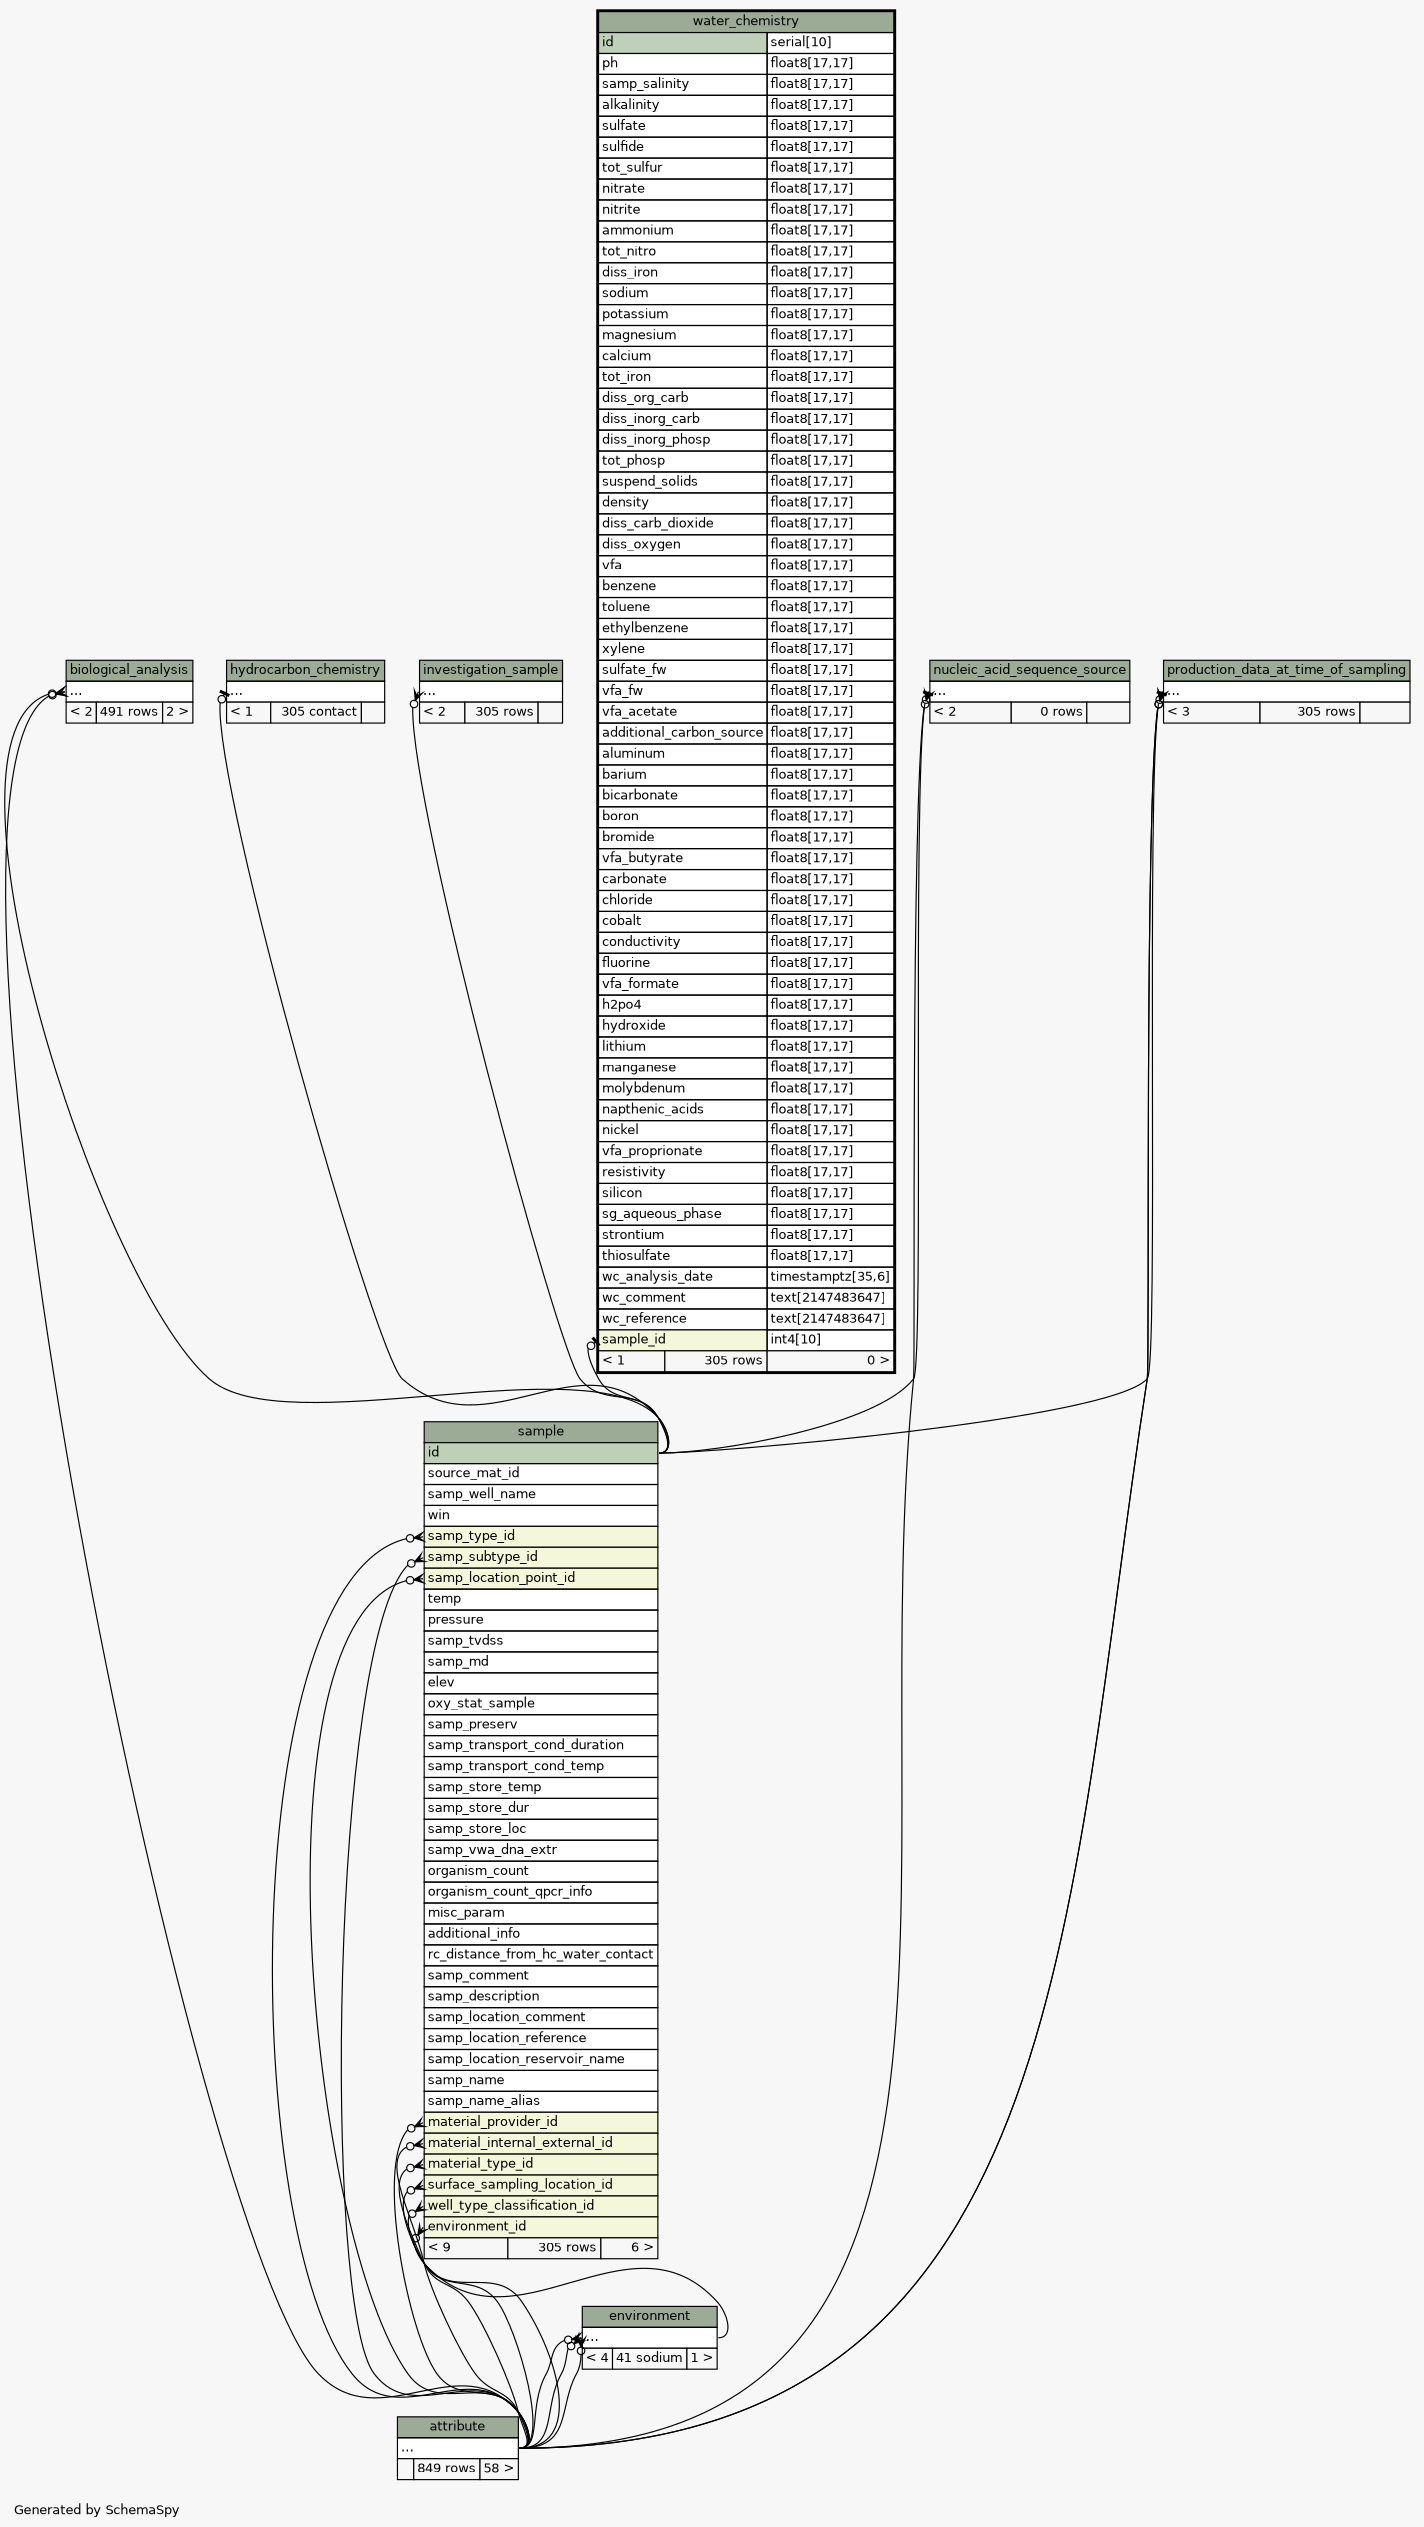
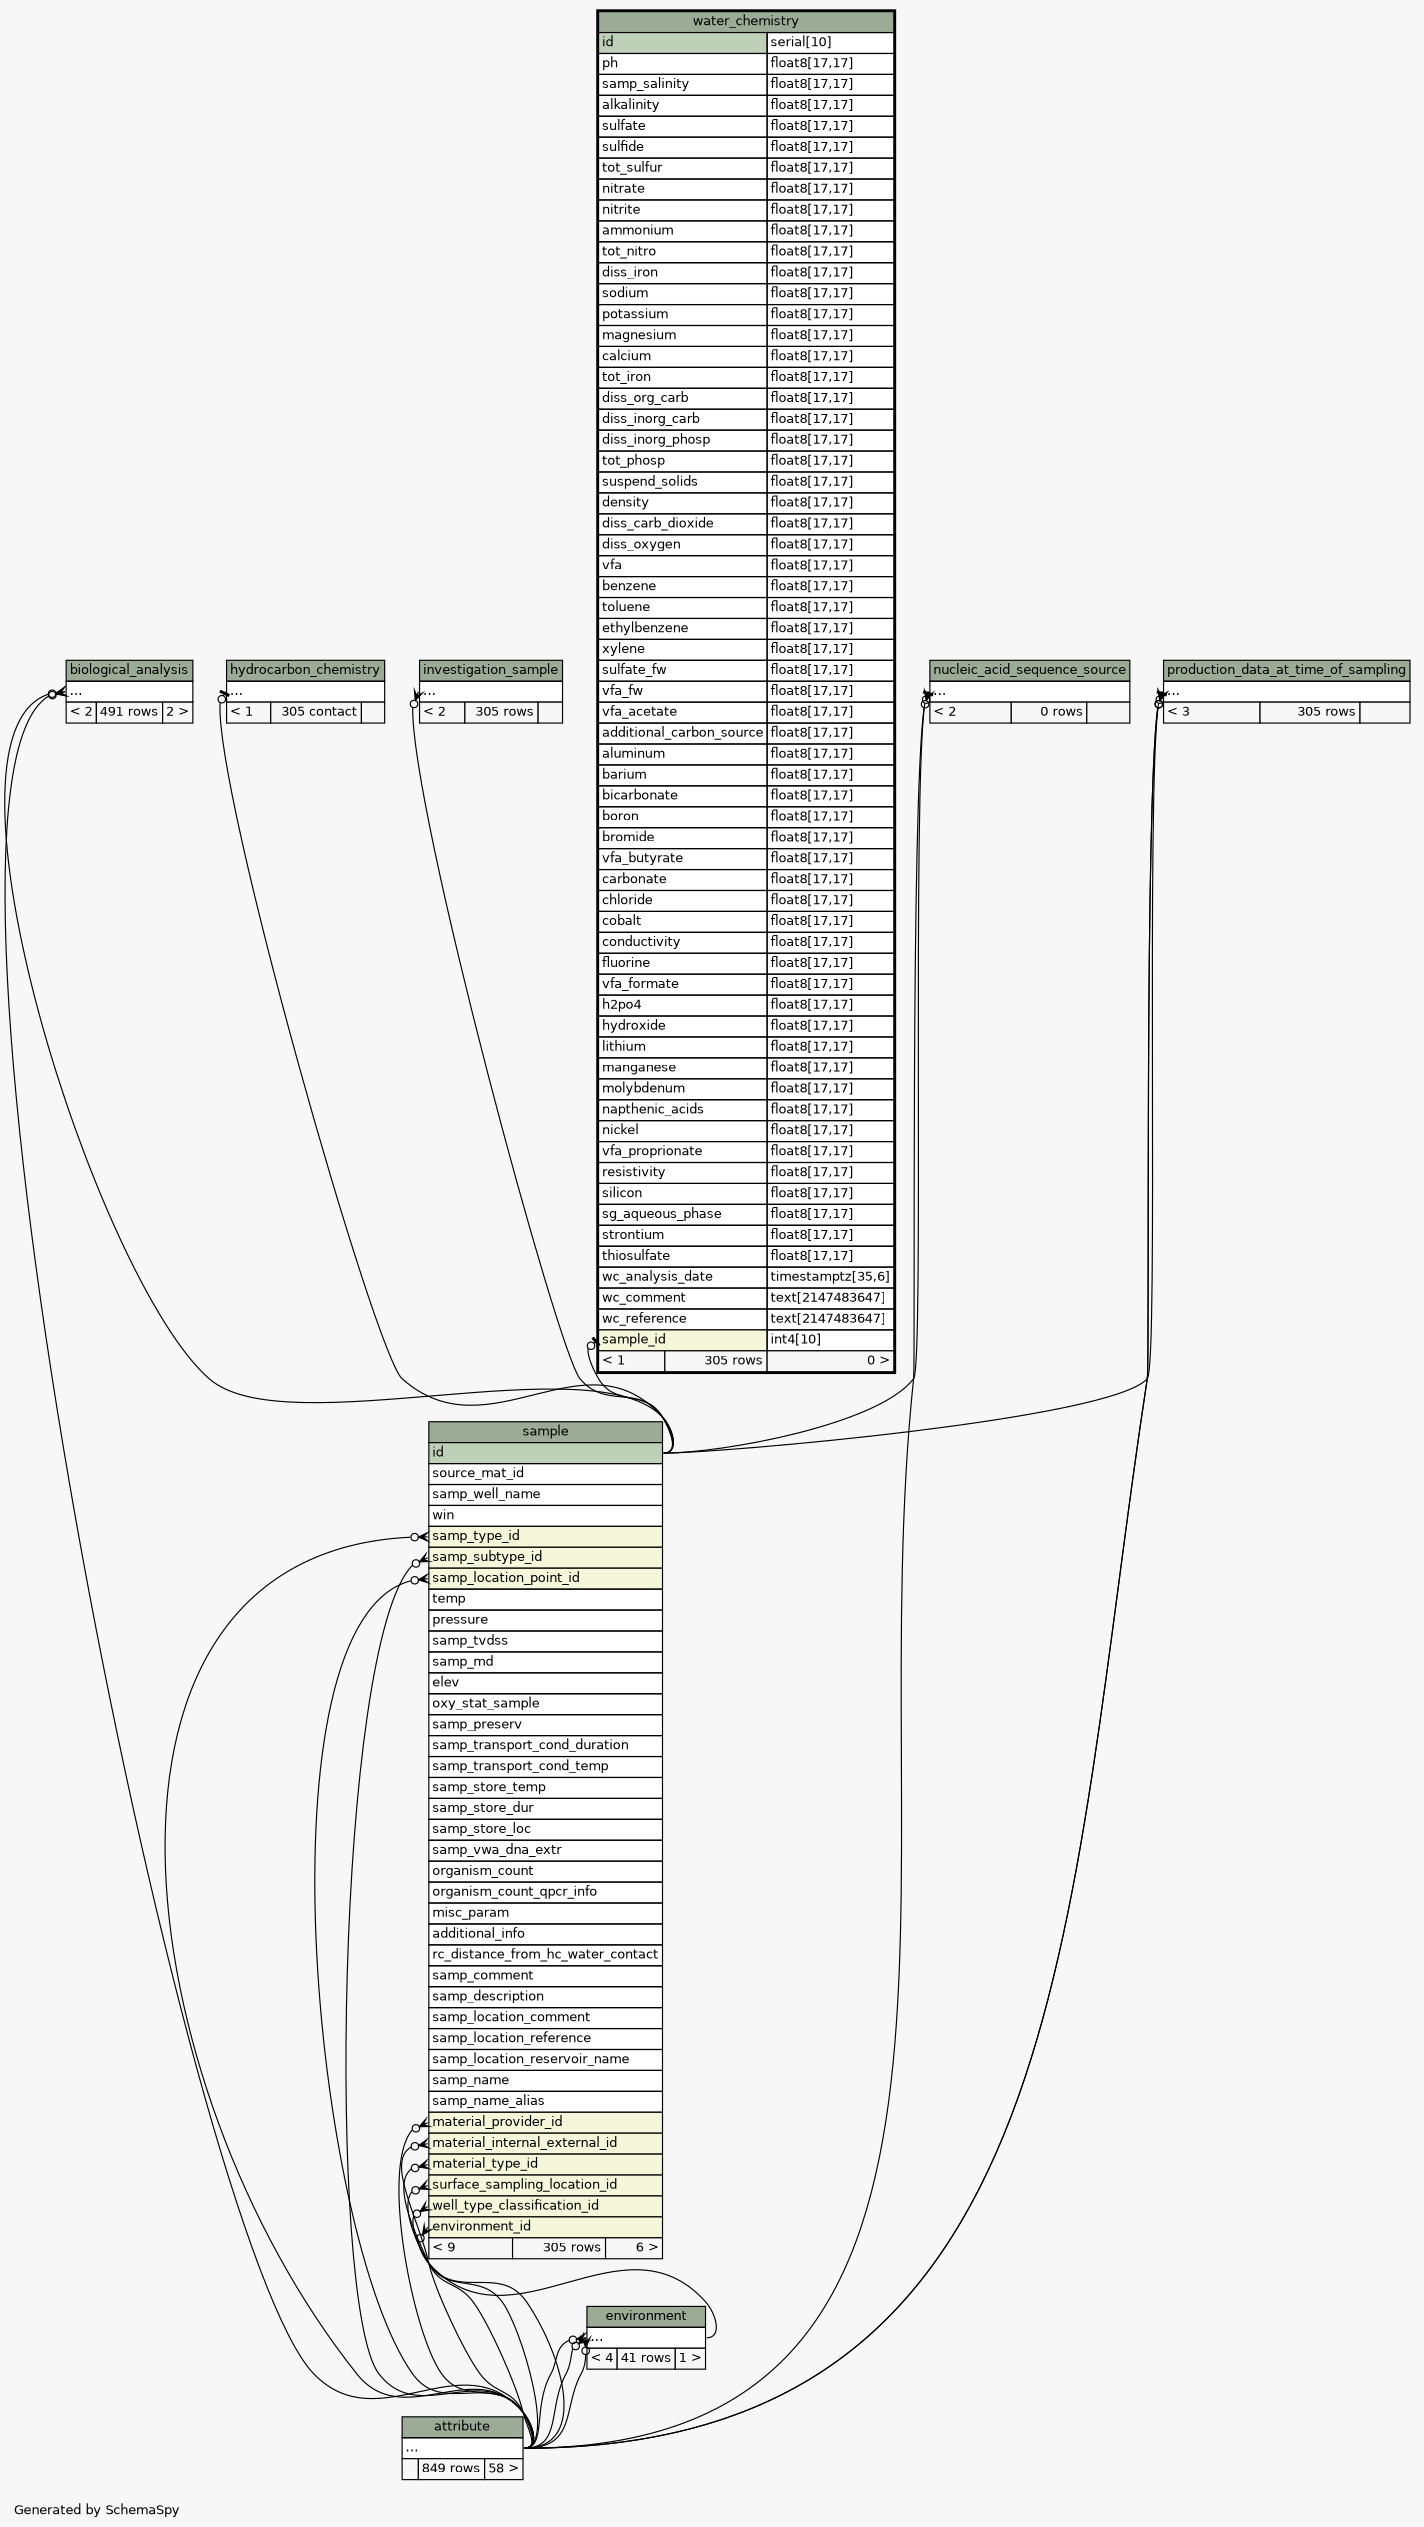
(650, 2358) -> (646, 2358)
